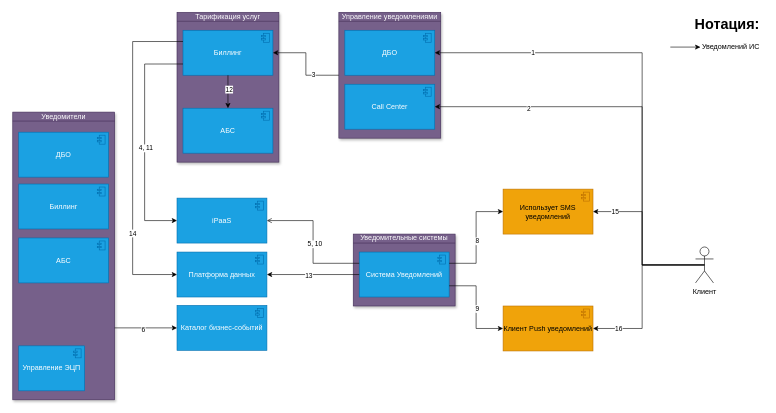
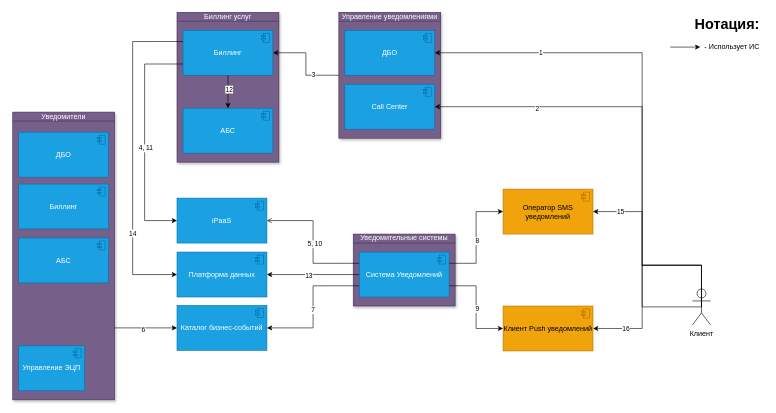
(228, 12) -> (228, 12)
(730, 15) -> (732, 15)
(548, 212) -> (548, 212)
(705, 265) -> (702, 307)
none -> (313, 309)
